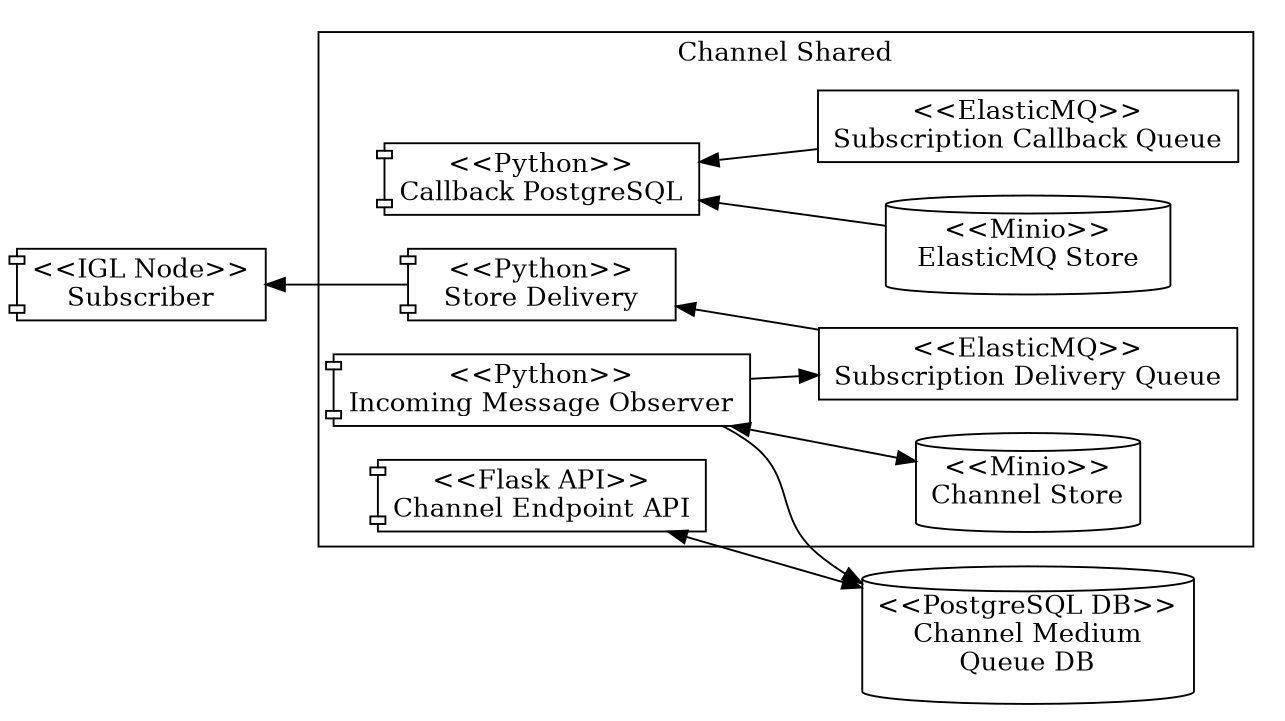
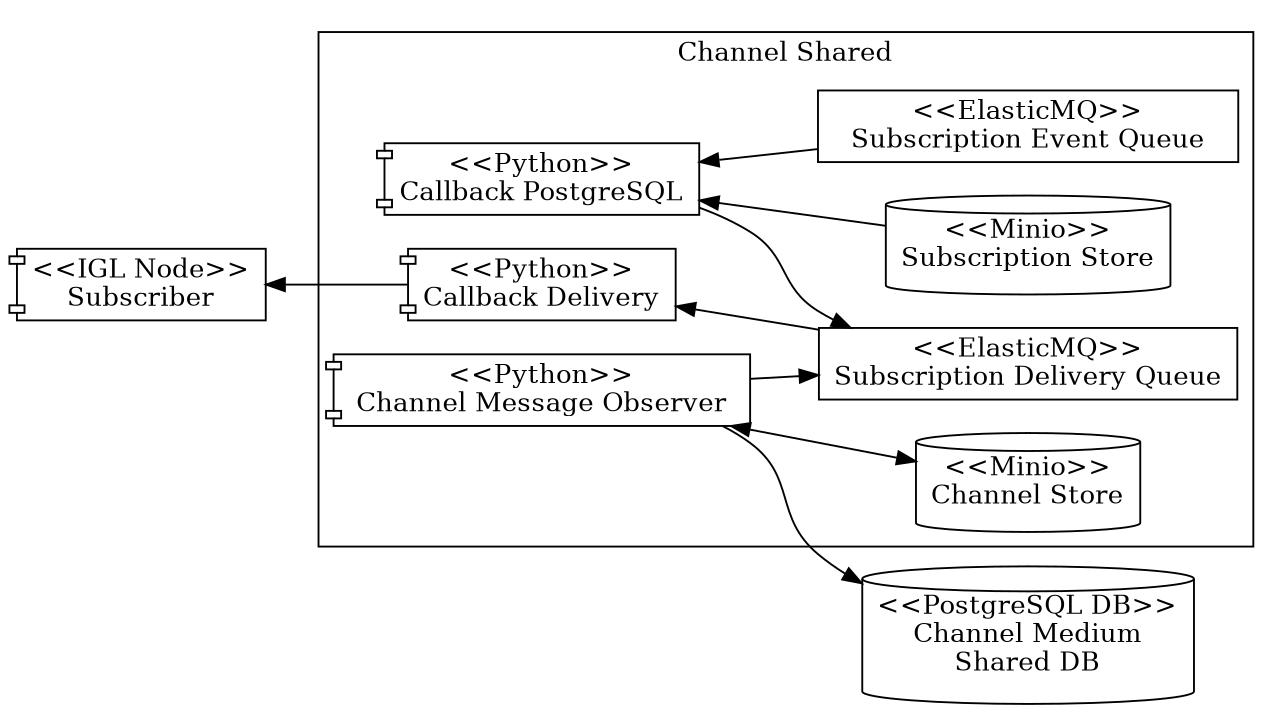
(1028, 126) -> (1028, 126)
(1028, 245) -> (1028, 245)
none -> (774, 255)
(542, 285) -> (542, 285)
(542, 390) -> (542, 390)
(542, 496) -> none
(1028, 635) -> (1028, 635)
